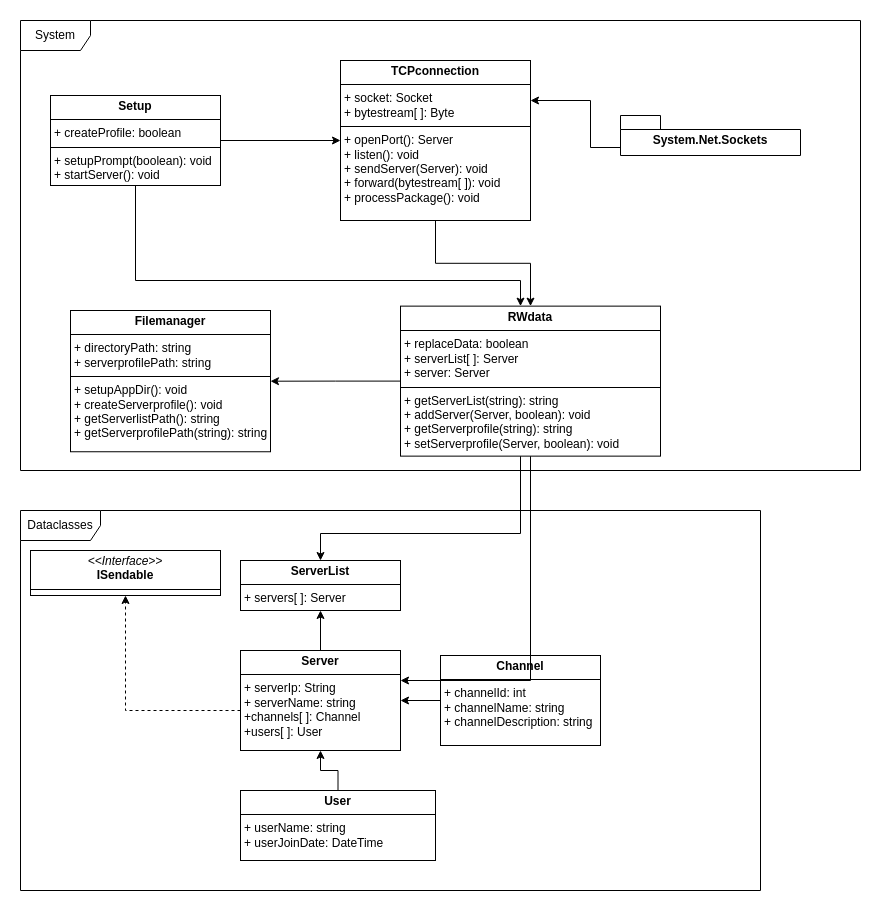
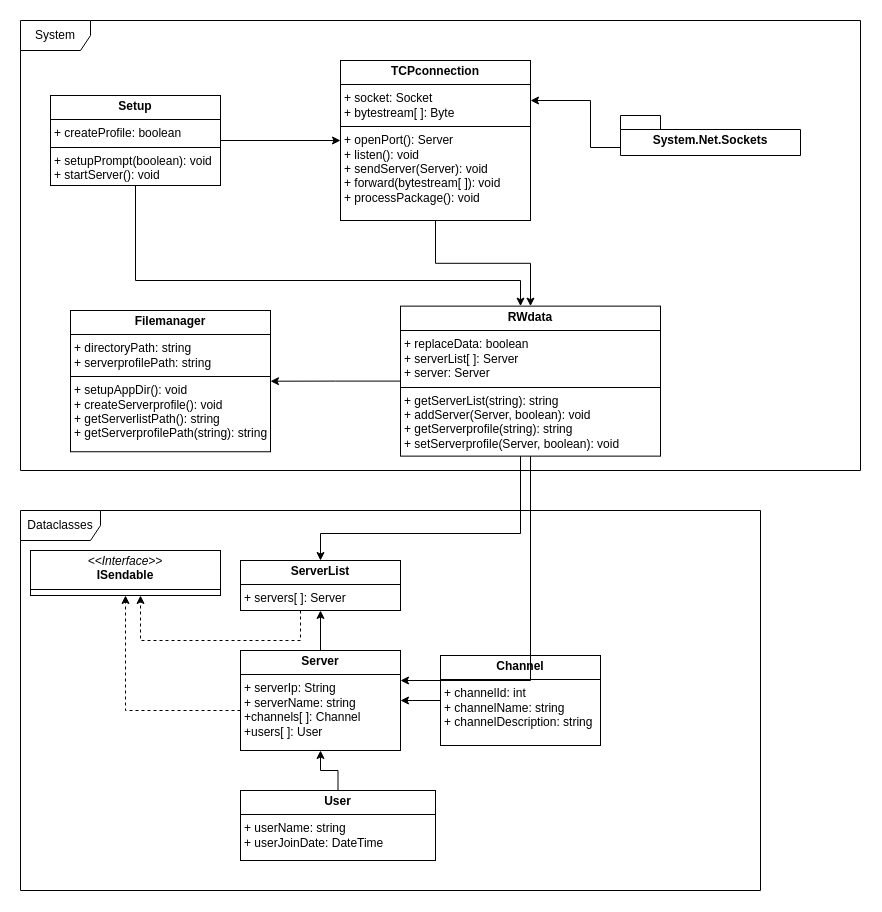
none -> (217, 641)
